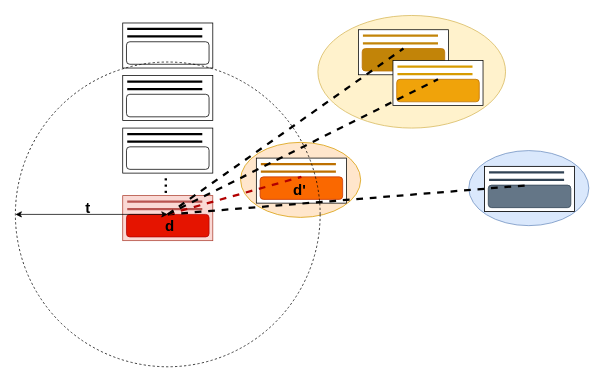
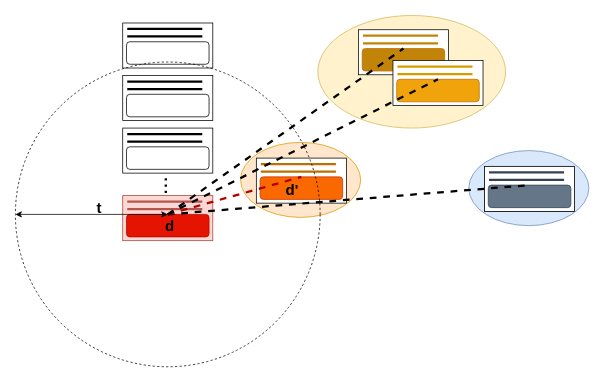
(300, 189) -> (292, 189)
(88, 207) -> (99, 207)
